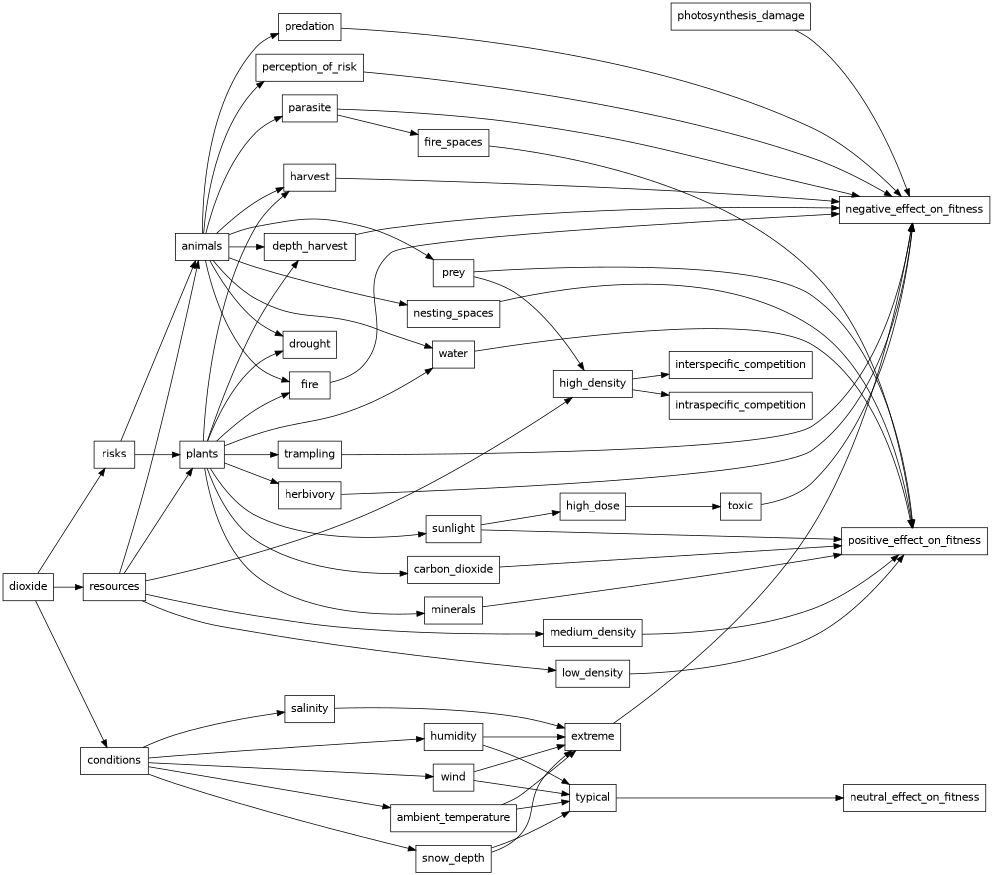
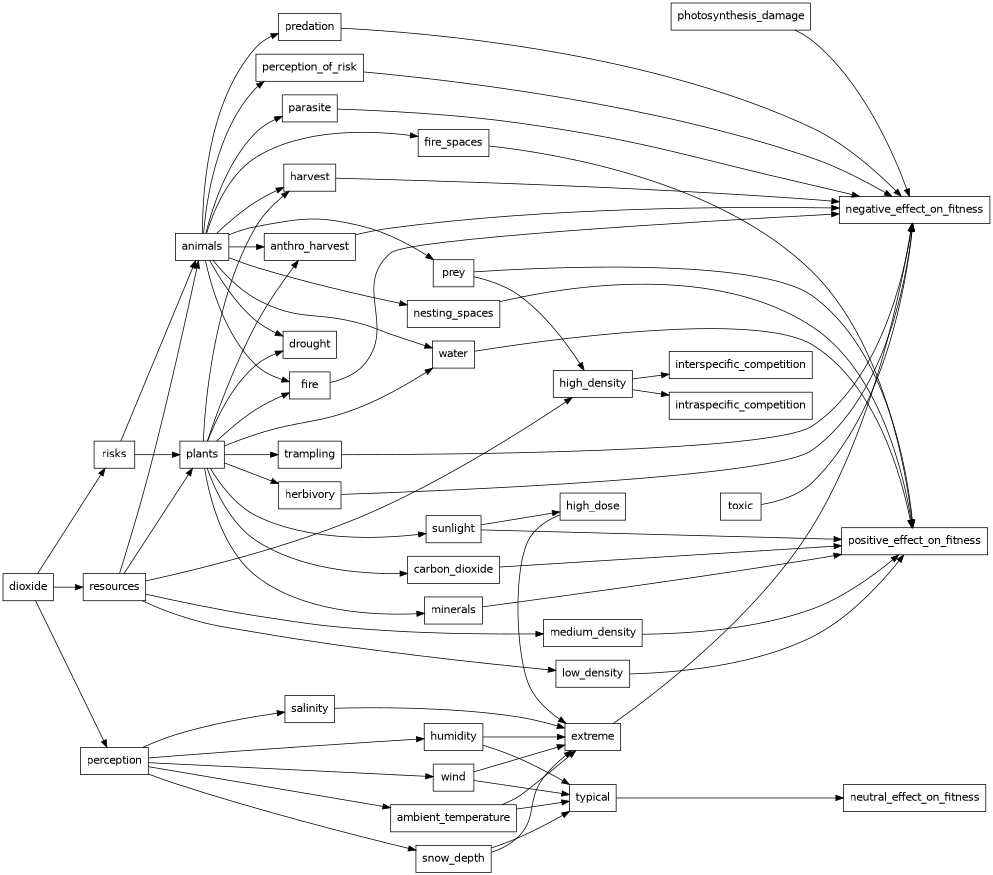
(374, 124) -> (286, 144)
(310, 247) -> (310, 247)
(669, 507) -> (518, 615)
(114, 761) -> (114, 761)
